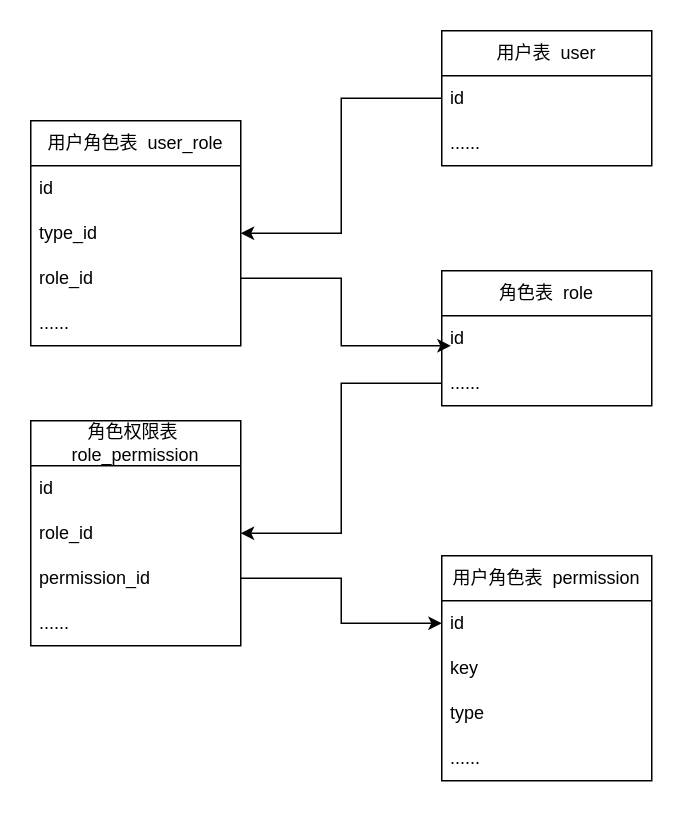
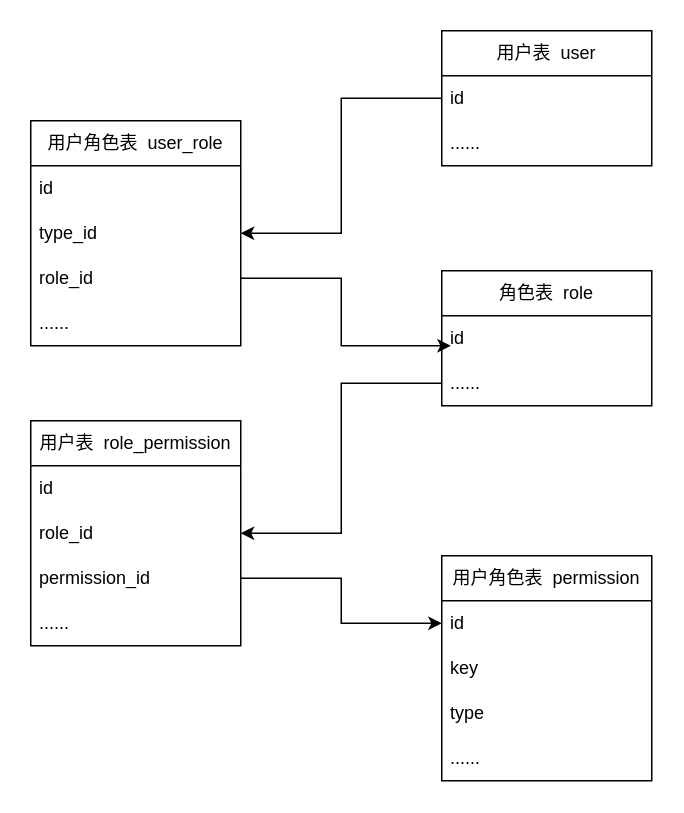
(136, 443) -> (136, 443)
